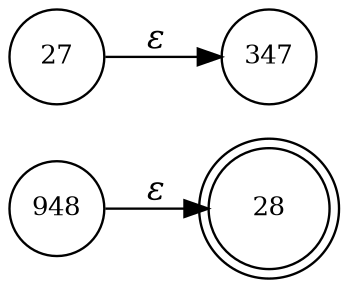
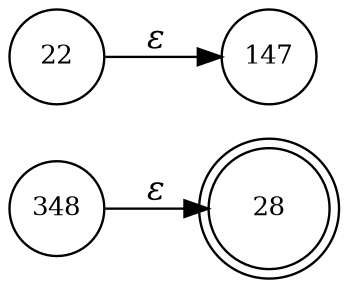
(57, 57) -> (57, 57)
(269, 57) -> (269, 57)
(57, 209) -> (57, 209)
